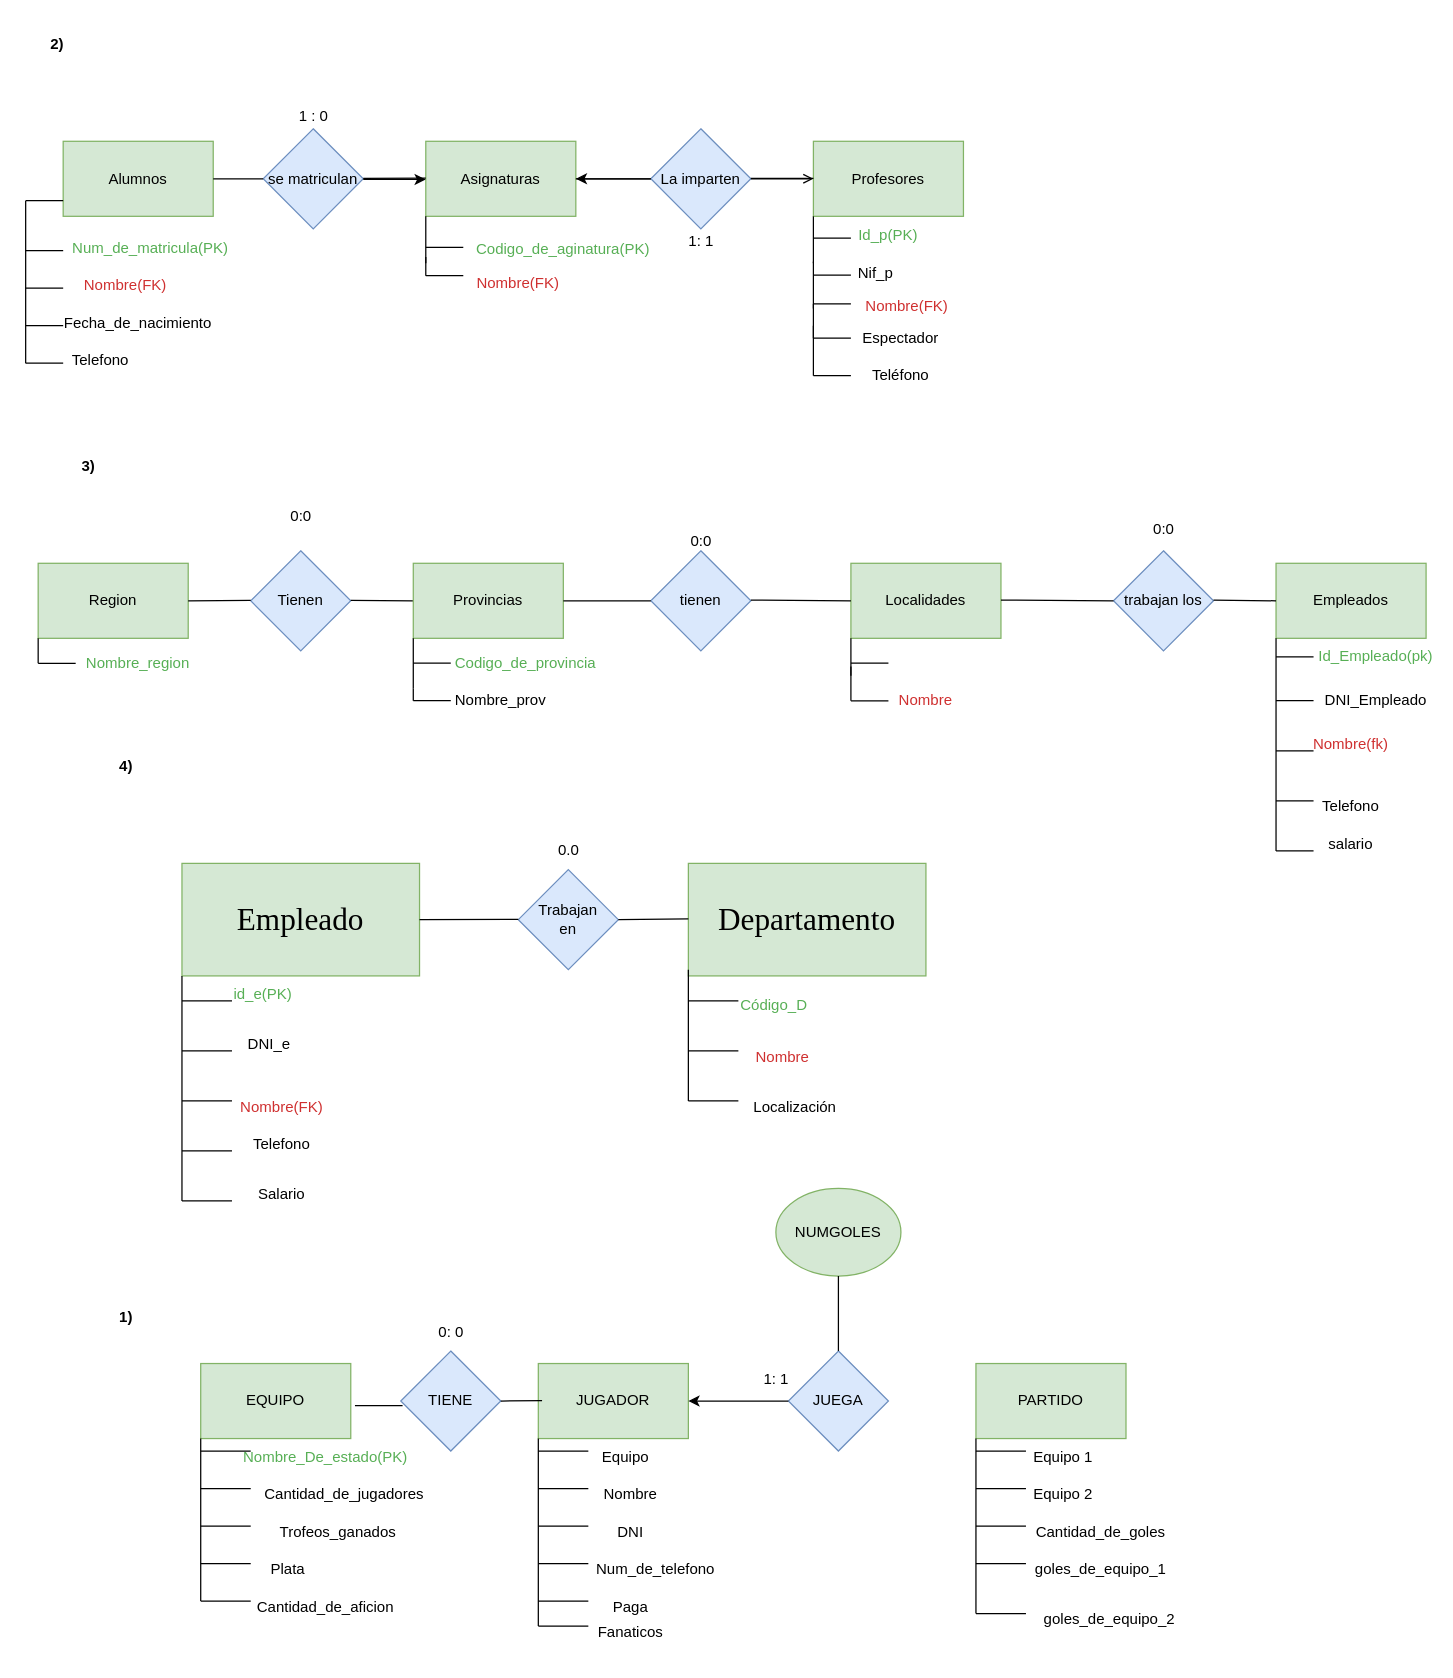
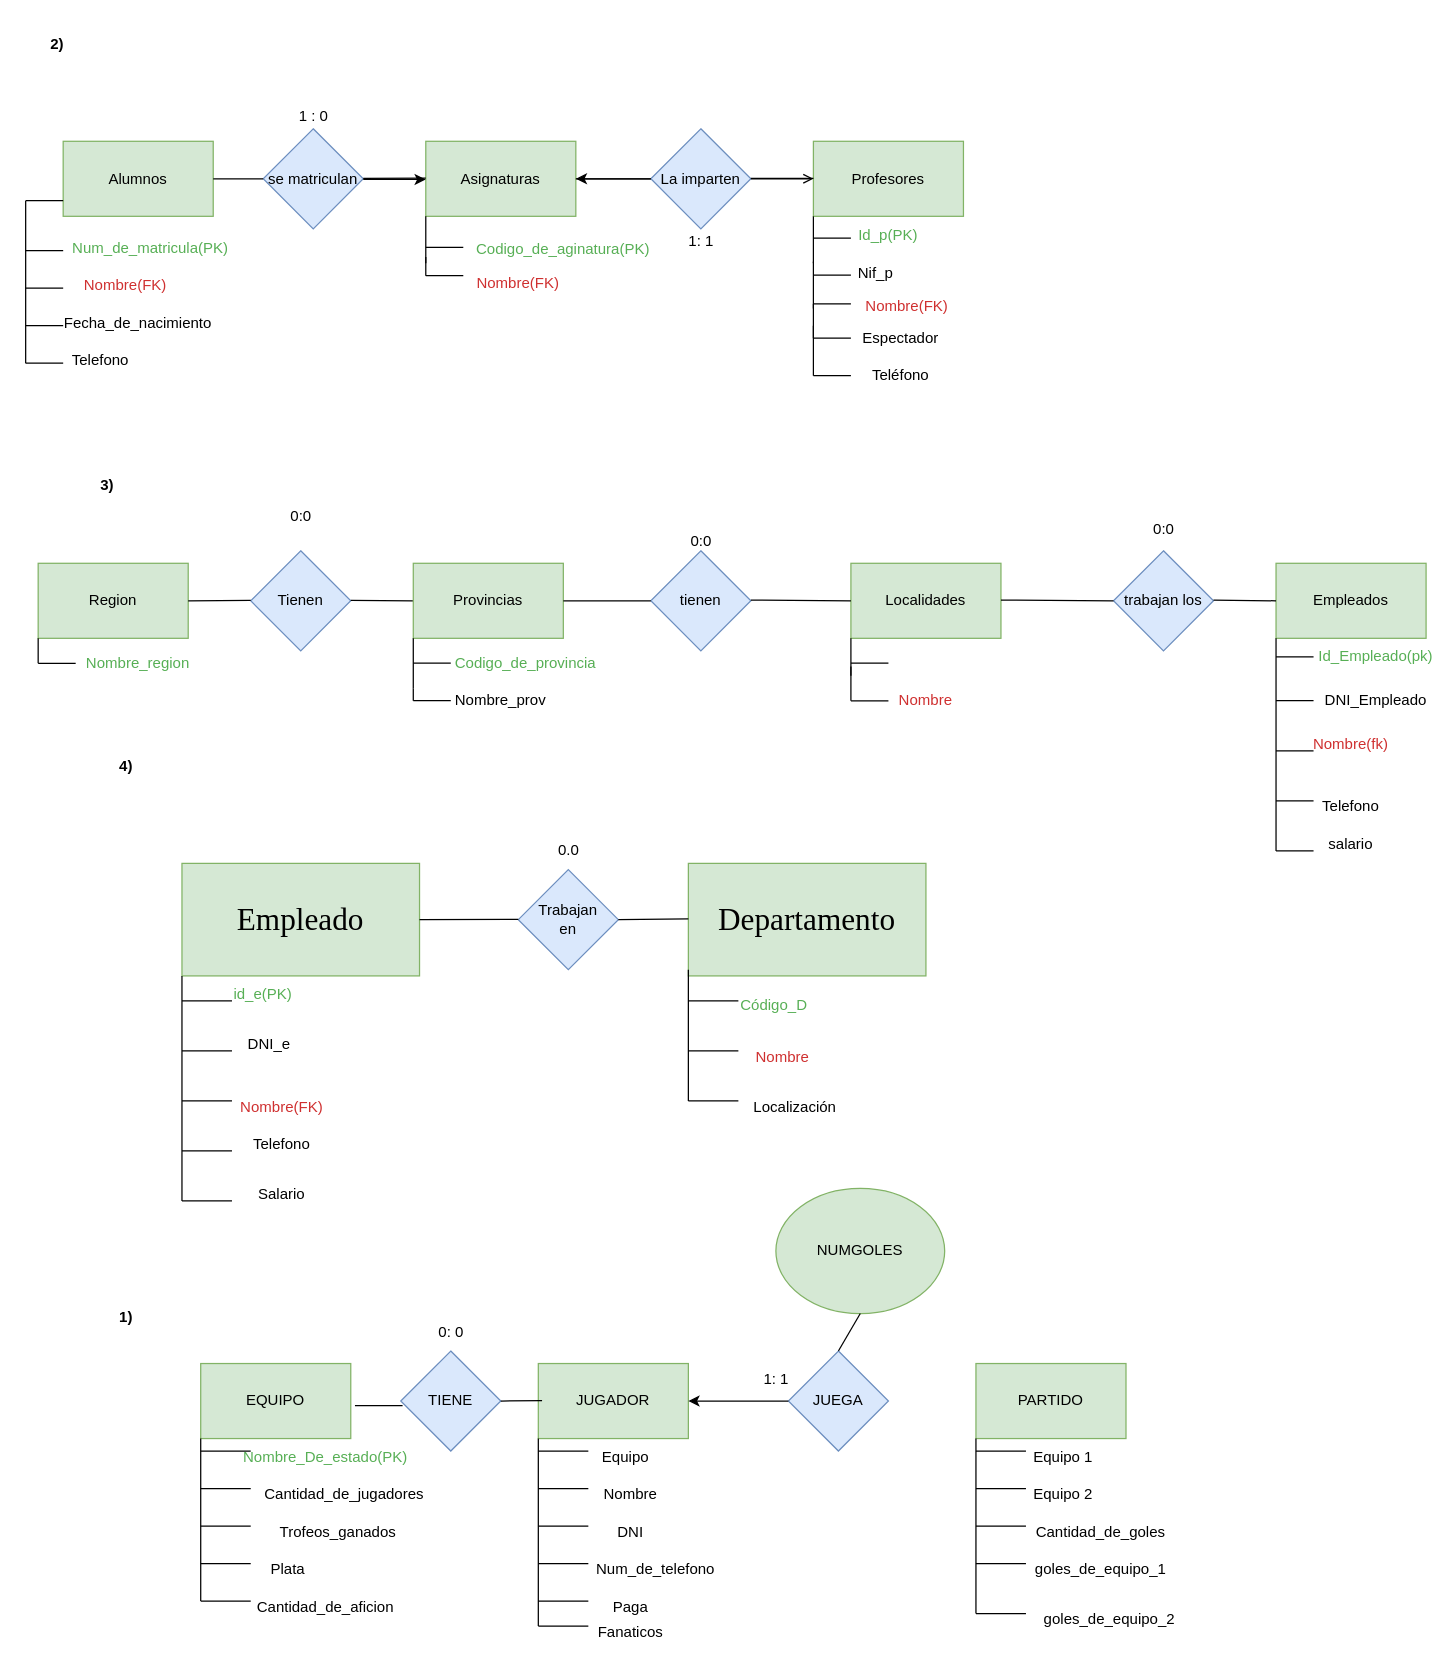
(88, 467) -> (107, 486)
(838, 1232) -> (860, 1251)
